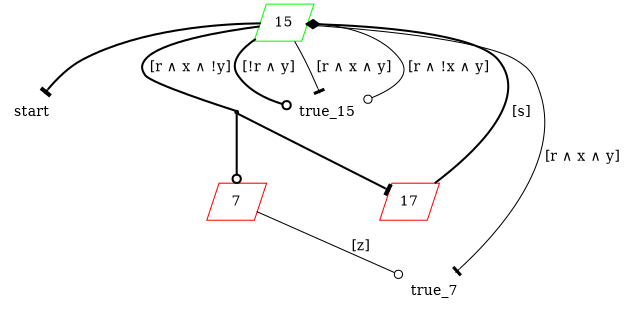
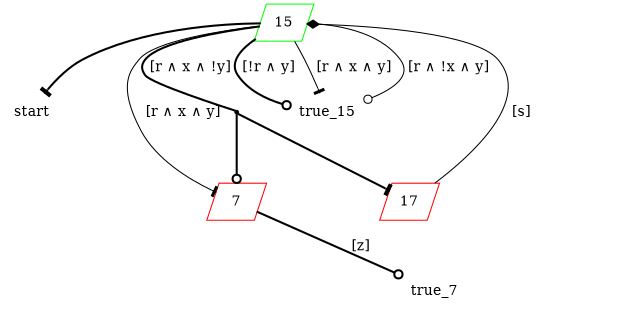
(499, 61) -> (486, 50)
(529, 70) -> (129, 78)
(326, 242) -> (326, 242)
